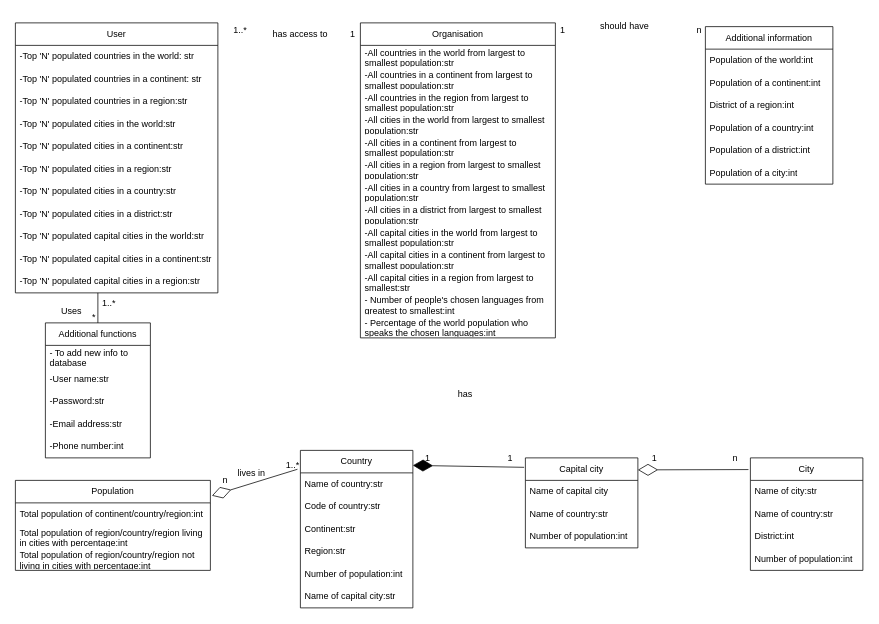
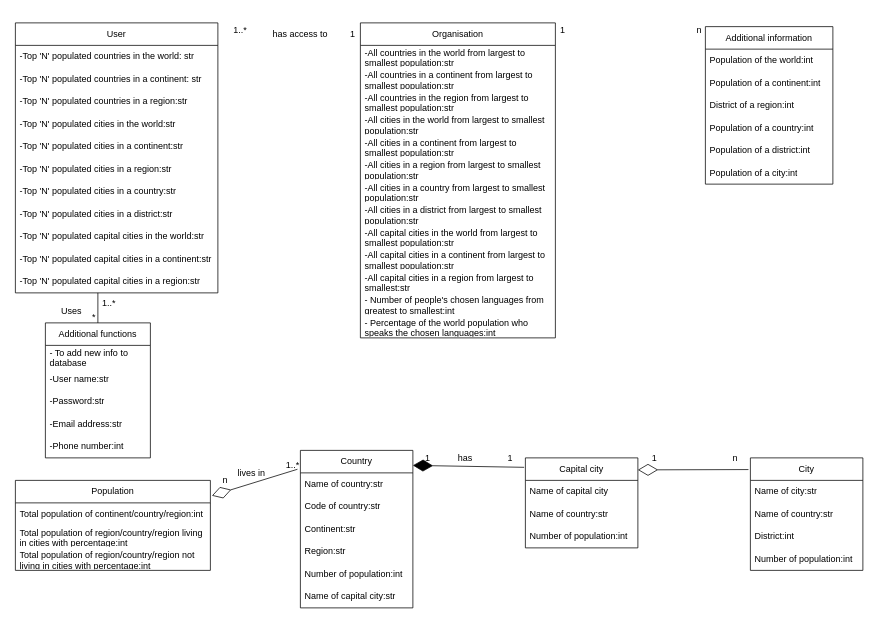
(625, 27) -> none
(465, 394) -> (465, 458)
